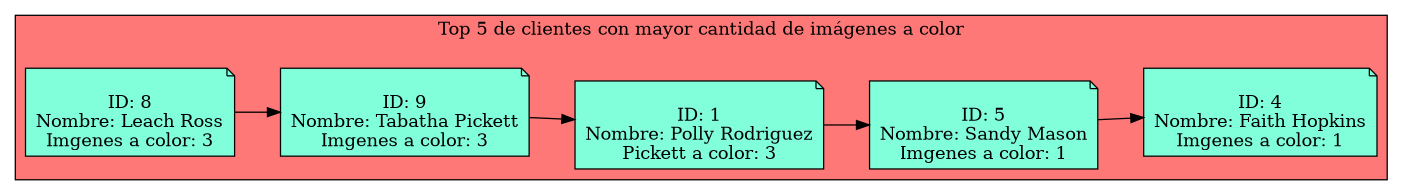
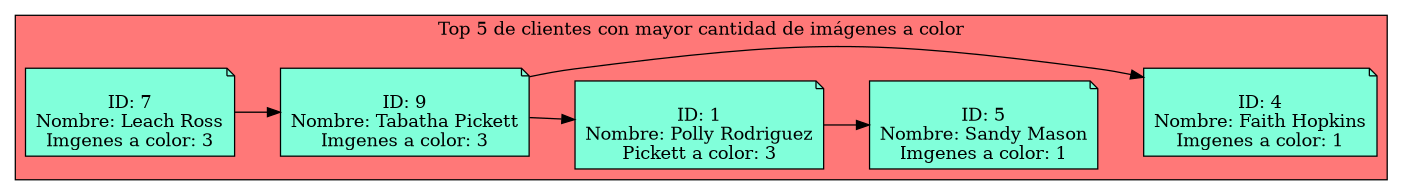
(130, 112) -> (130, 112)
(1114, 119) -> (830, 47)
